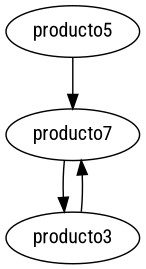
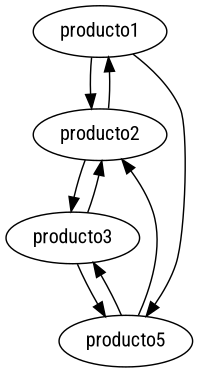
none -> (100, 32)
(73, 135) -> (100, 135)
none -> (87, 284)
none -> (112, 295)
